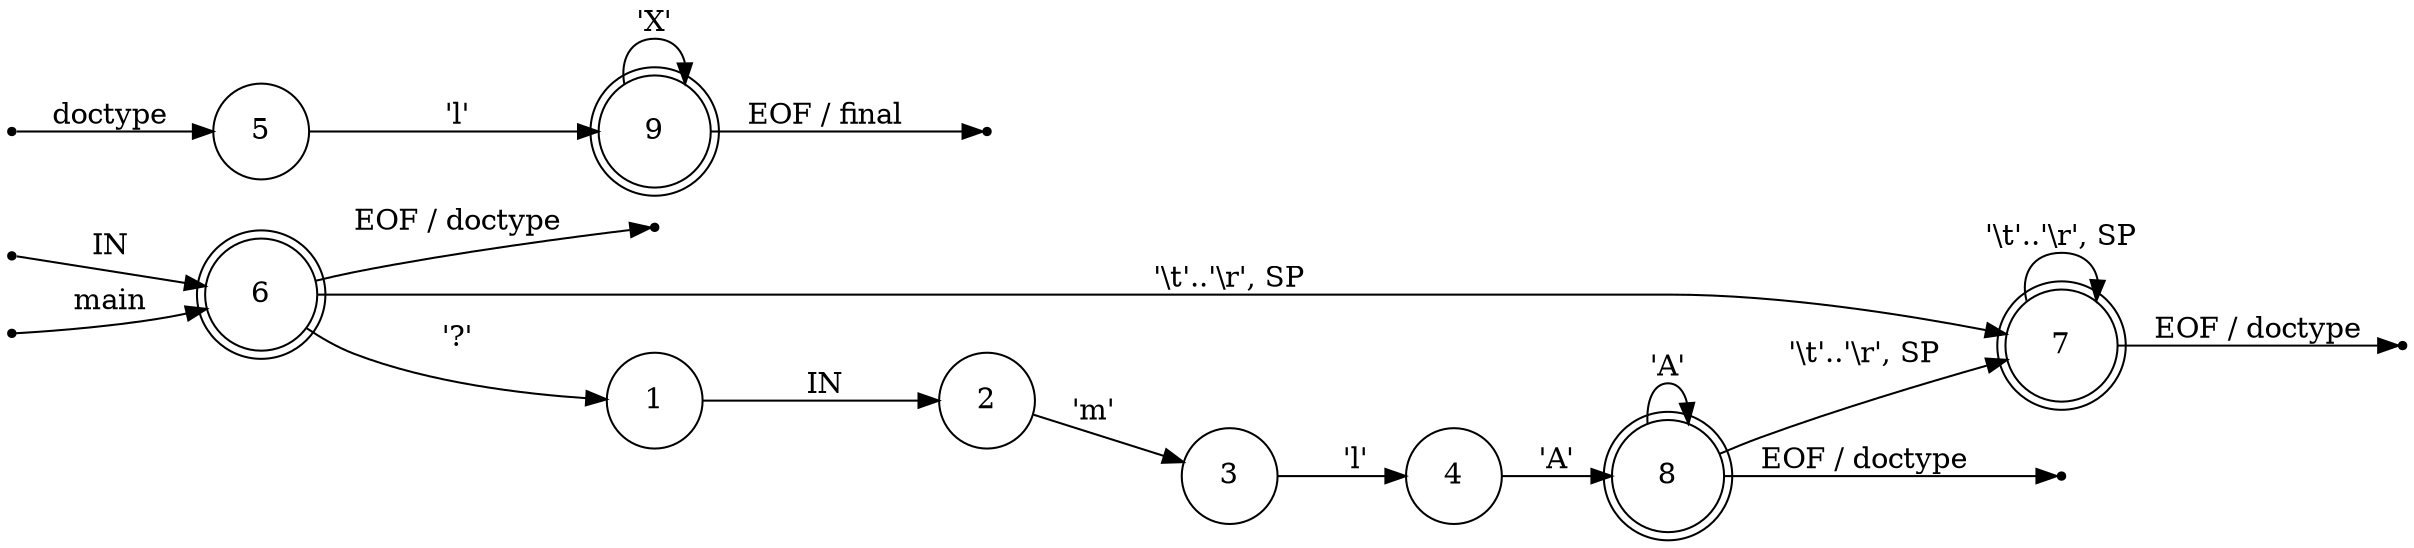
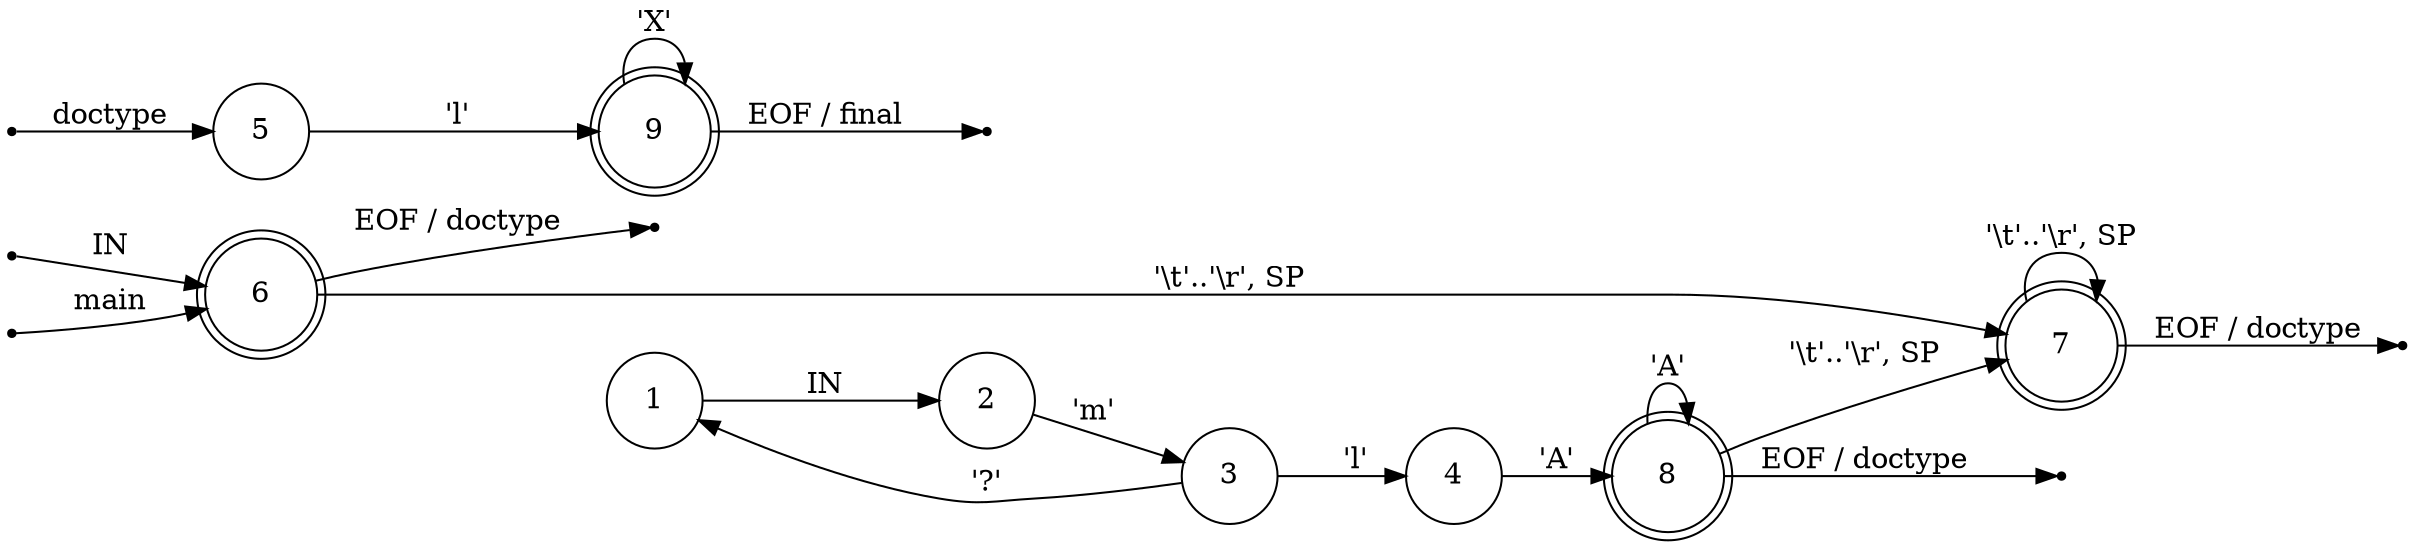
(442, 379) -> (945, 499)
